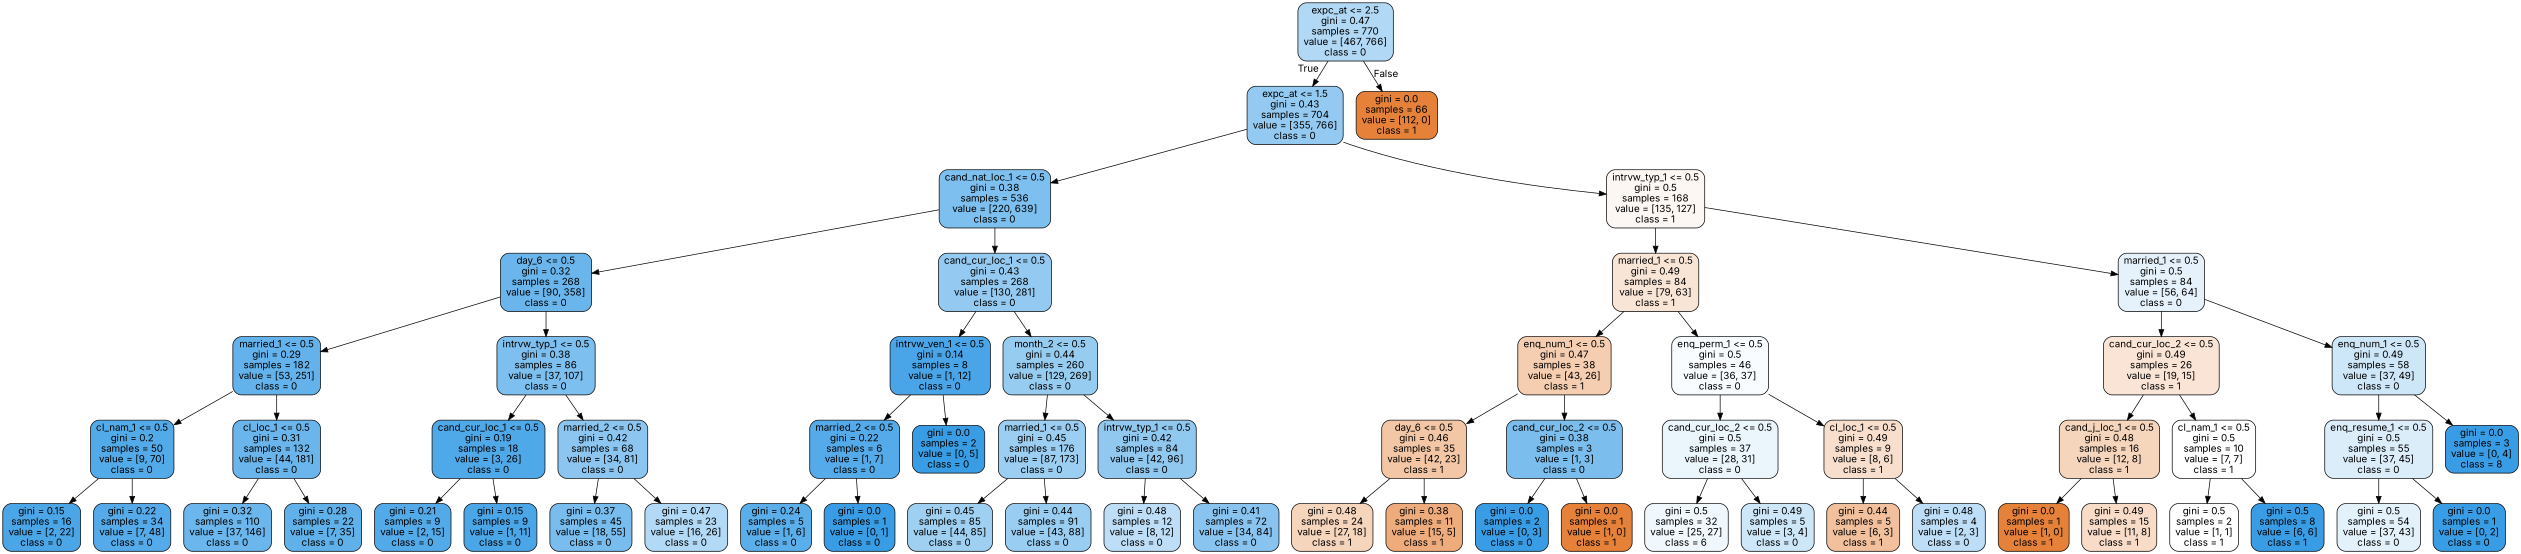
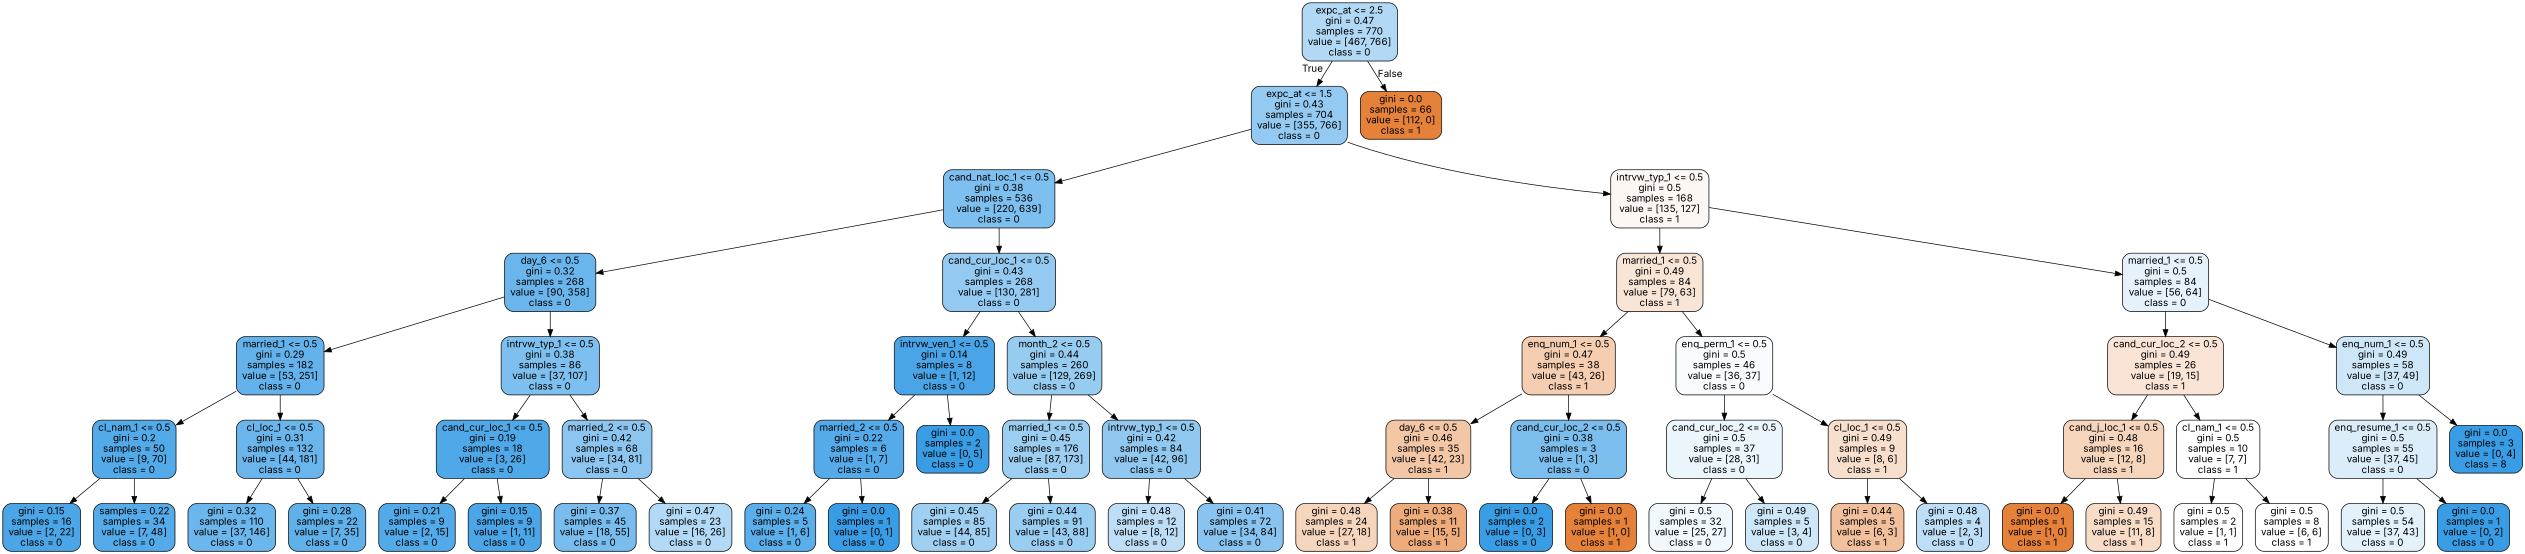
(132, 527) -> (134, 527)
(1686, 527) -> (1691, 527)
(2288, 527) -> (2292, 527)
